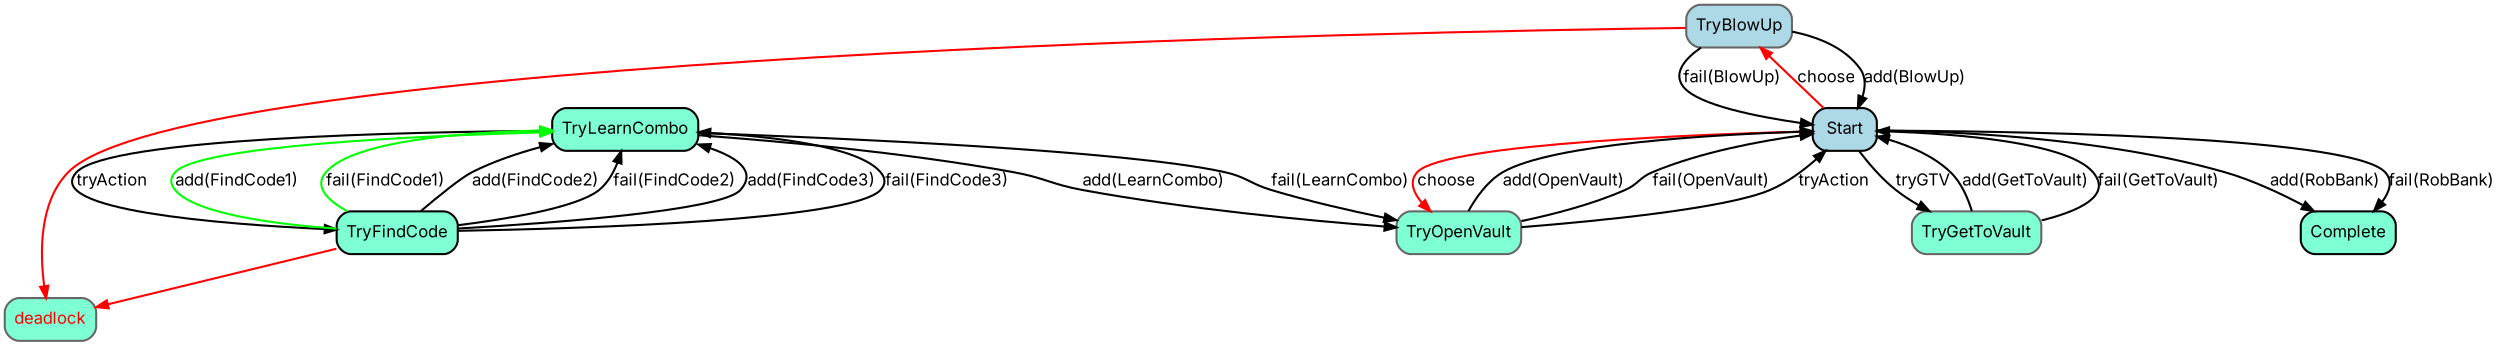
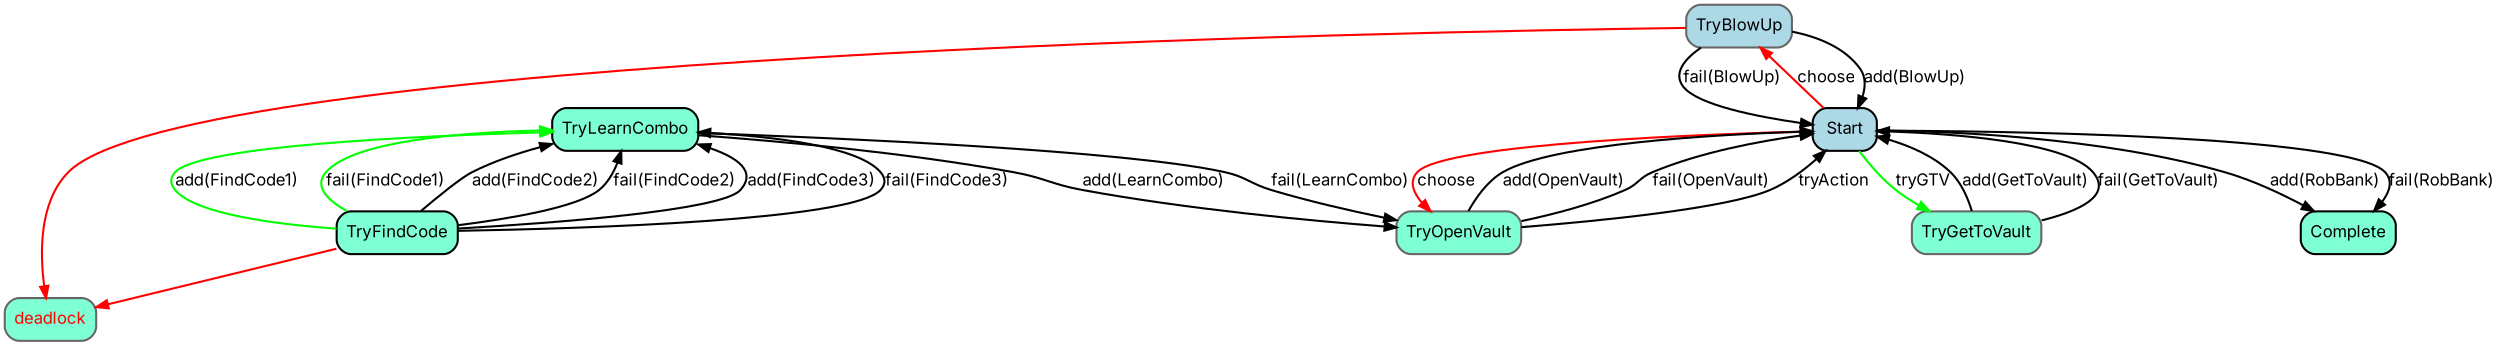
(176, 148) -> none
(1886, 181) -> (1886, 181)
